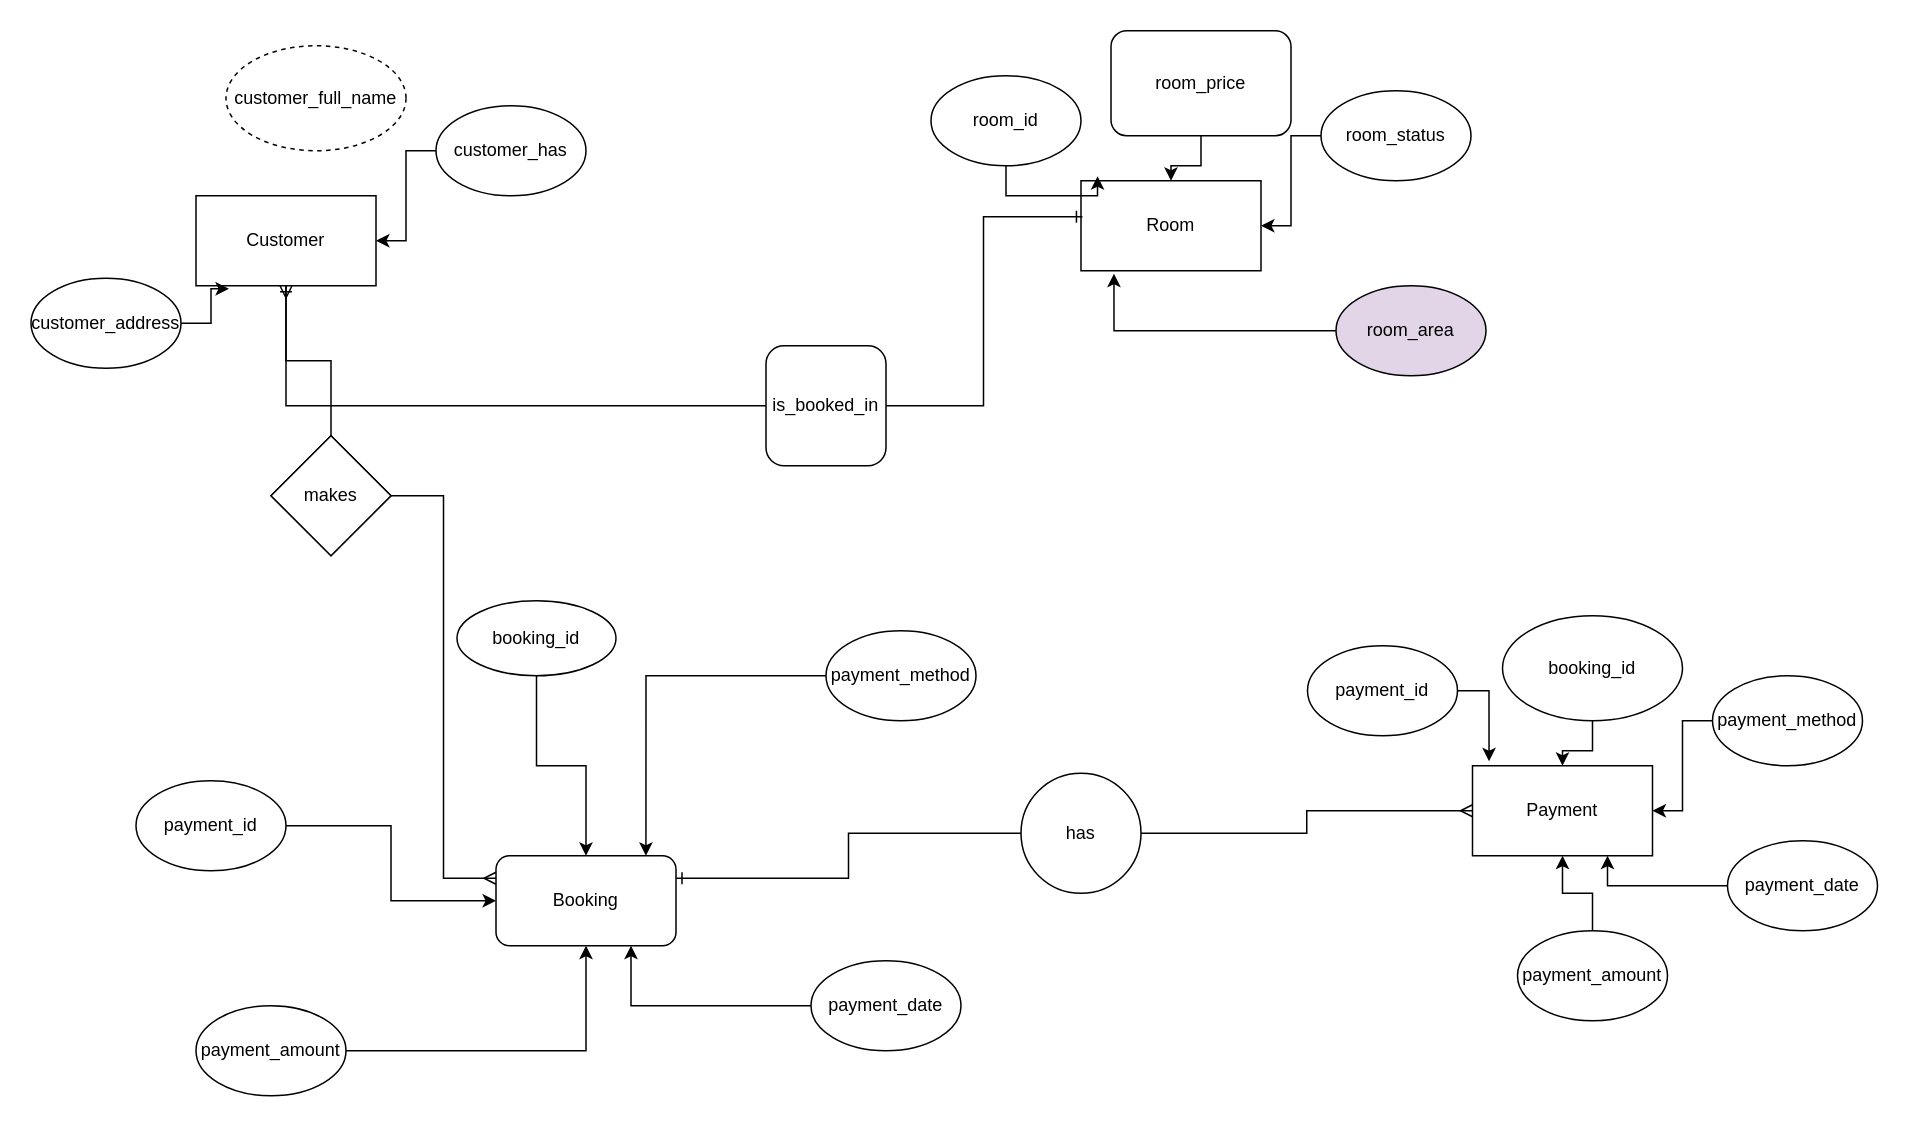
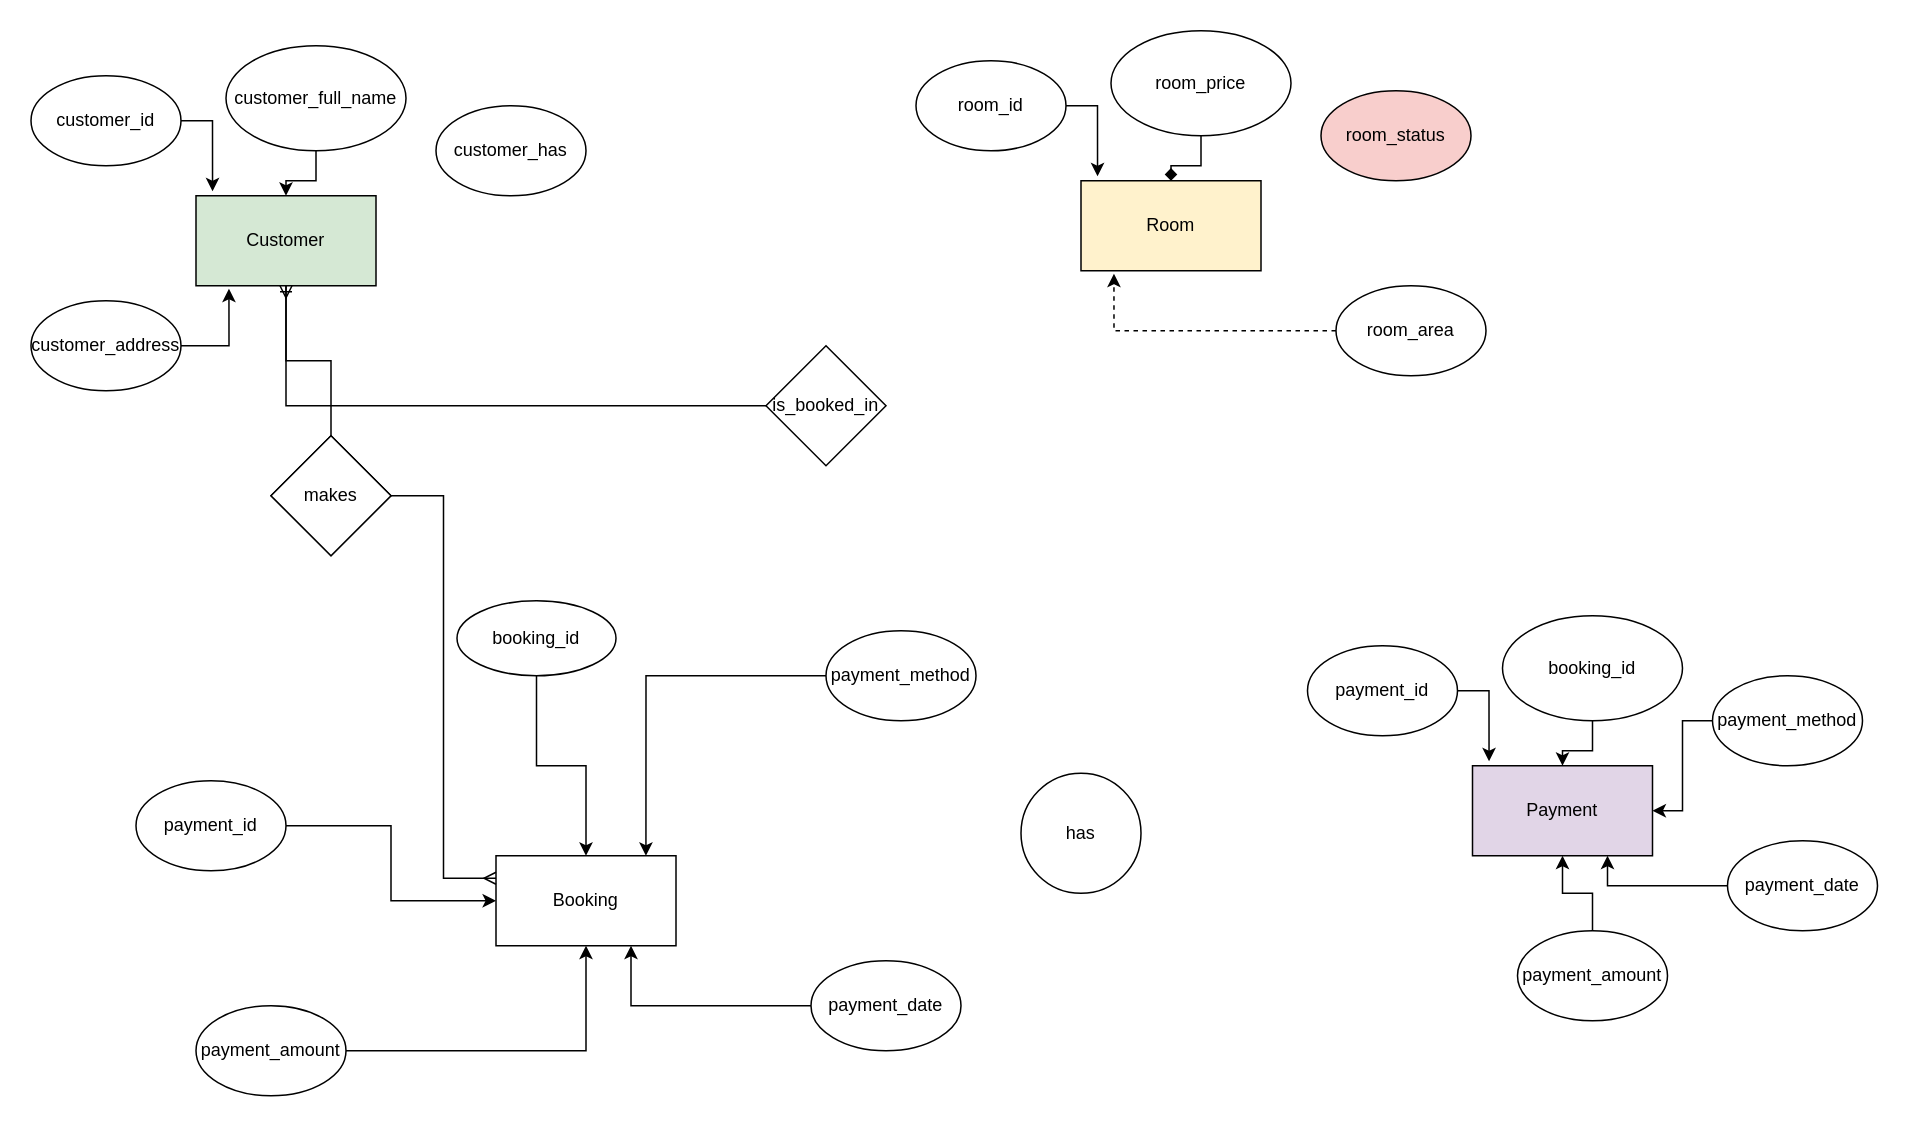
(1201, 83) -> (1201, 83)
(316, 98) -> (316, 98)
none -> (106, 121)
(1006, 121) -> (991, 106)
none -> (212, 135)
(1396, 136) -> (1396, 136)
(1173, 166) -> (1173, 166)
(1291, 176) -> none
none -> (314, 181)
(406, 191) -> none
(1171, 226) -> (1171, 226)
(286, 241) -> (286, 241)
(983, 312) -> none
(106, 323) -> (106, 346)
(1200, 331) -> (1200, 331)
(1411, 331) -> (1411, 331)
(826, 406) -> (826, 406)
(1562, 811) -> (1562, 811)
(1307, 822) -> none
(848, 855) -> none
(586, 901) -> (586, 901)
